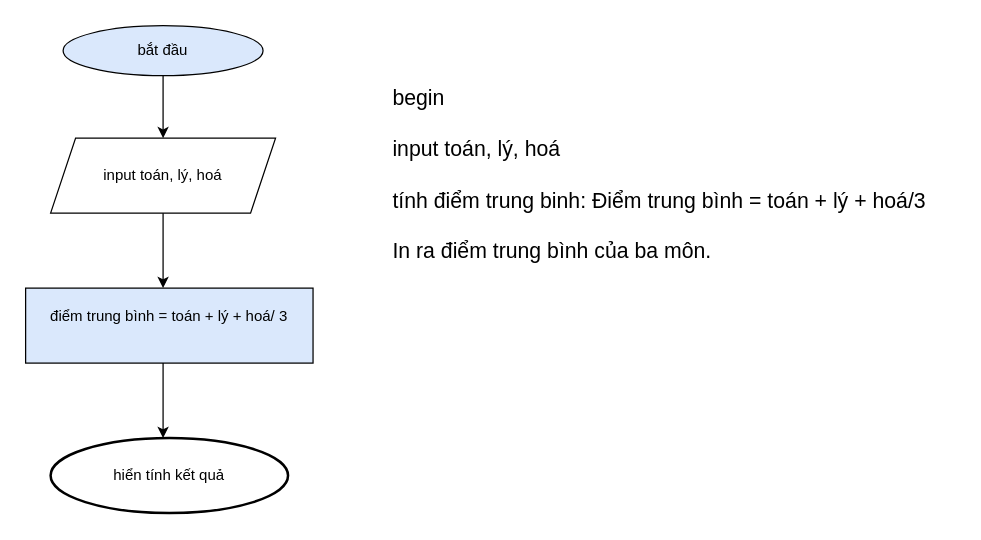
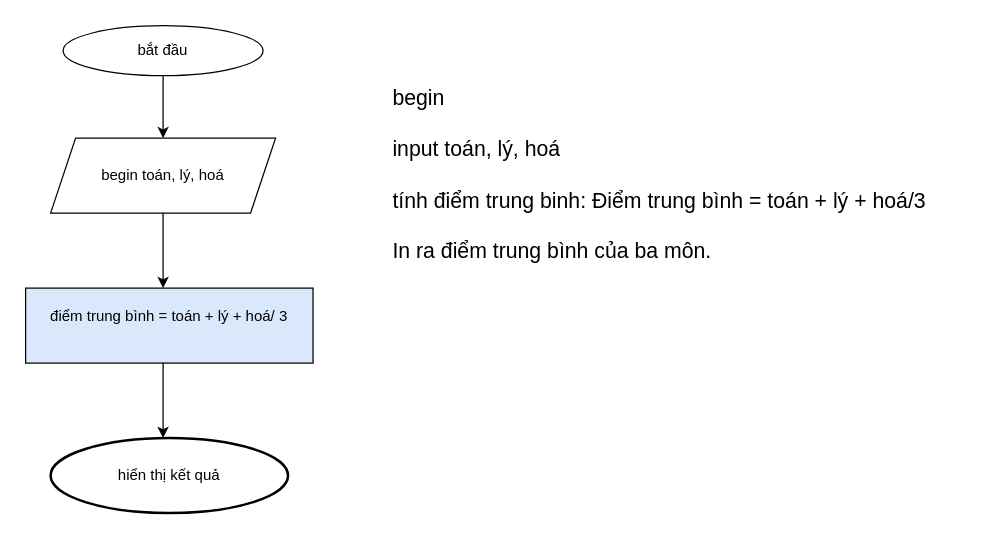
(163, 51) -> (163, 51)
(163, 176) -> (163, 176)
(169, 476) -> (169, 476)
